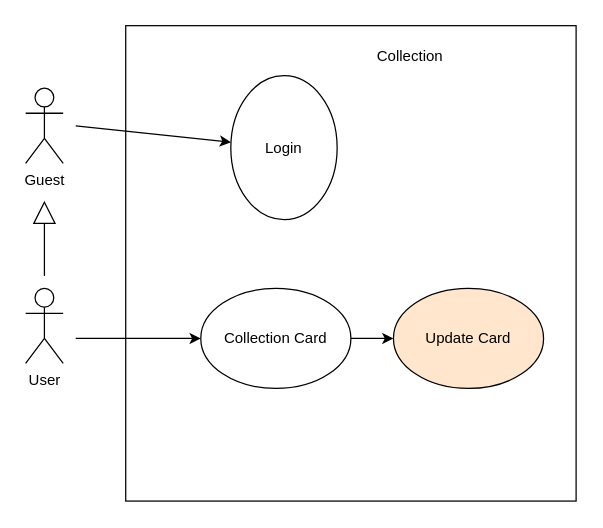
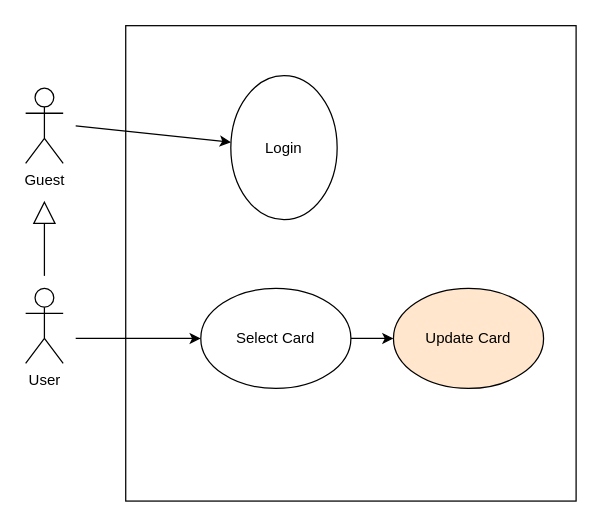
(410, 57) -> none
(276, 338) -> (276, 338)
